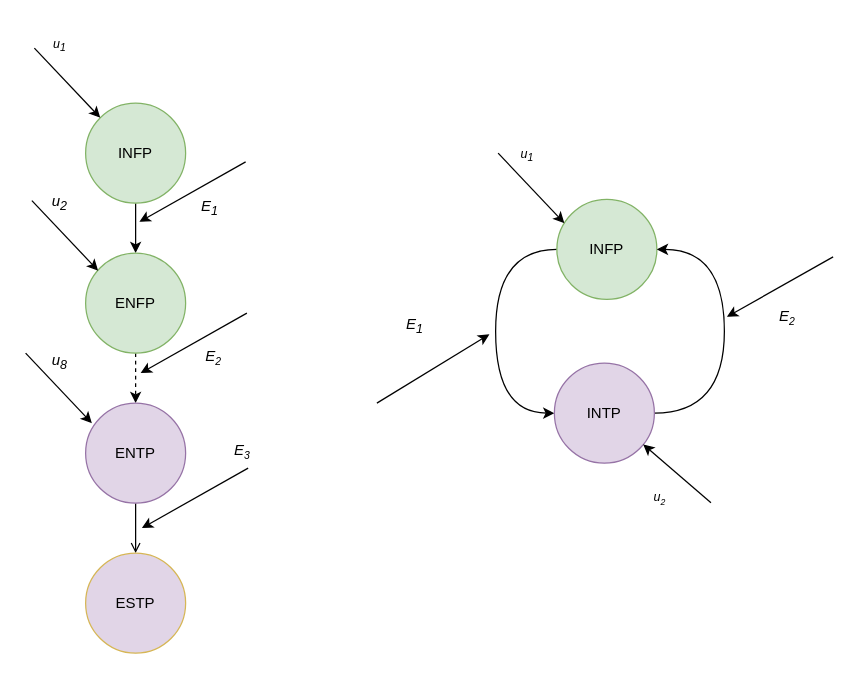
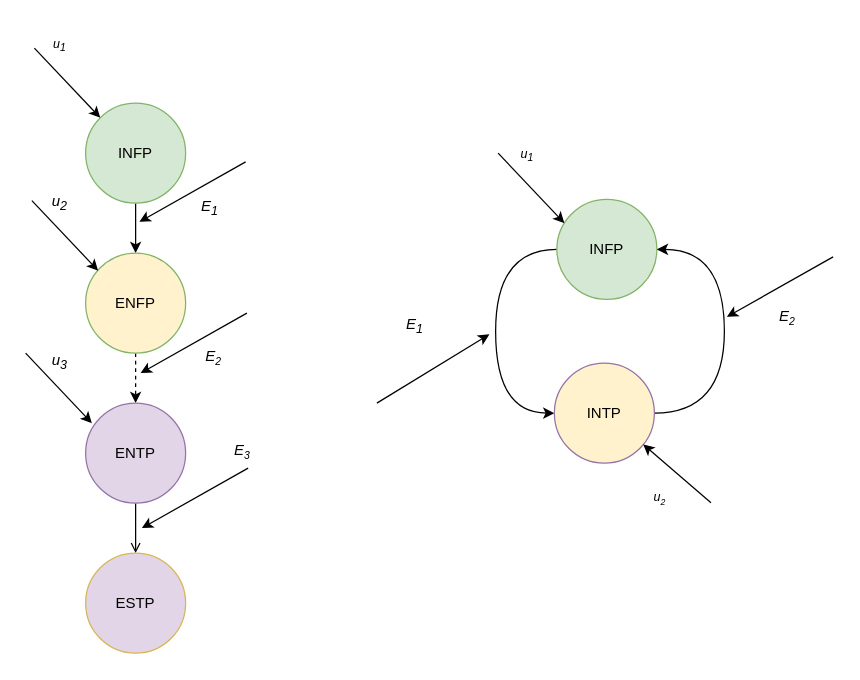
(136, 303) -> (136, 303)
(60, 362) -> (60, 362)
(604, 413) -> (604, 413)
